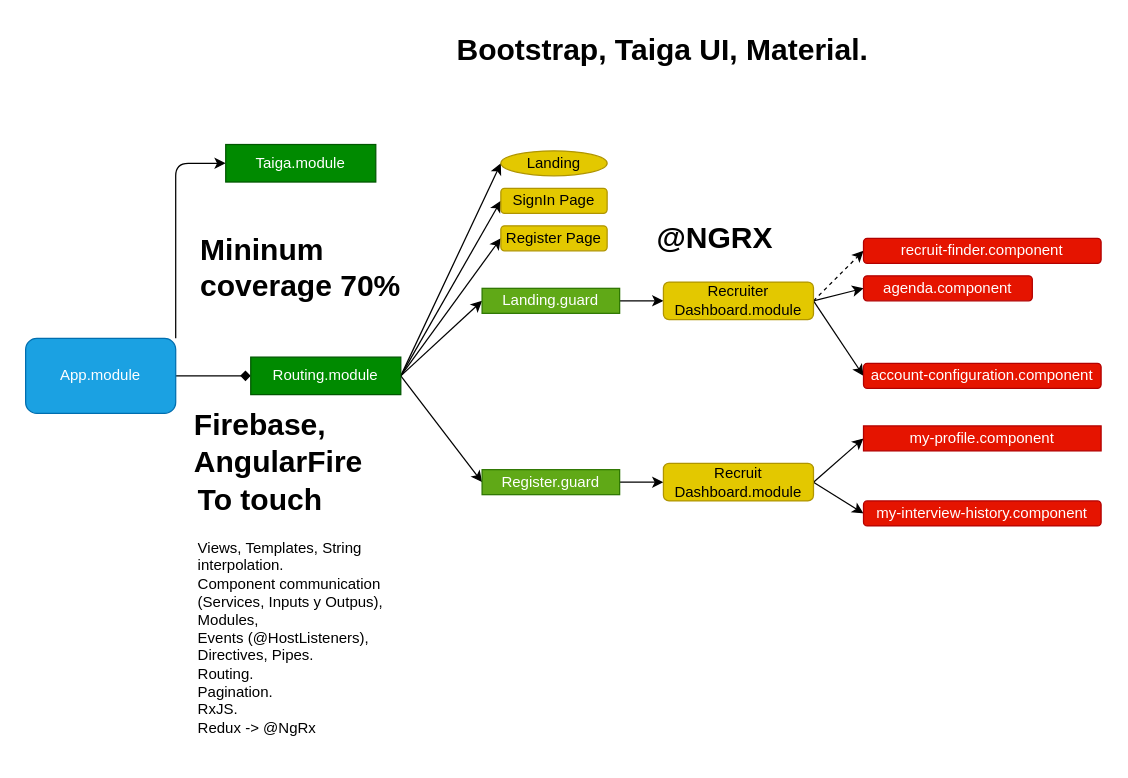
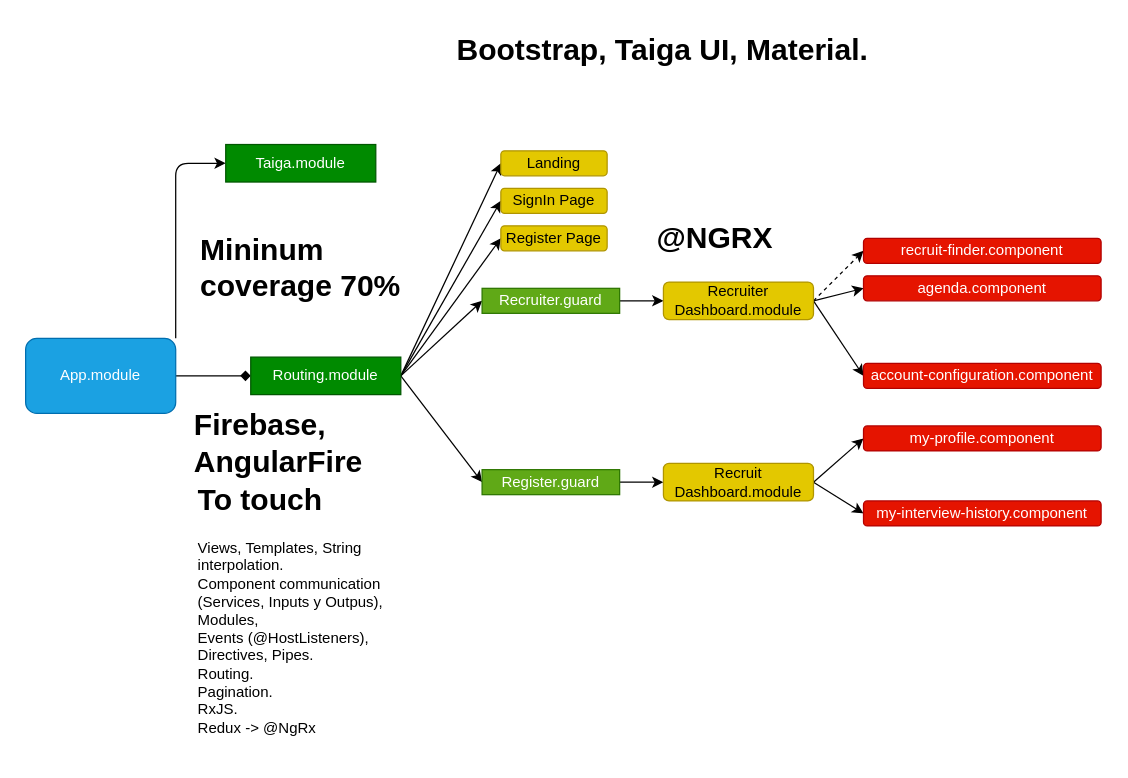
(554, 163) -> (554, 163)
(948, 288) -> (982, 288)
(551, 301) -> (551, 301)
(982, 438) -> (982, 438)
